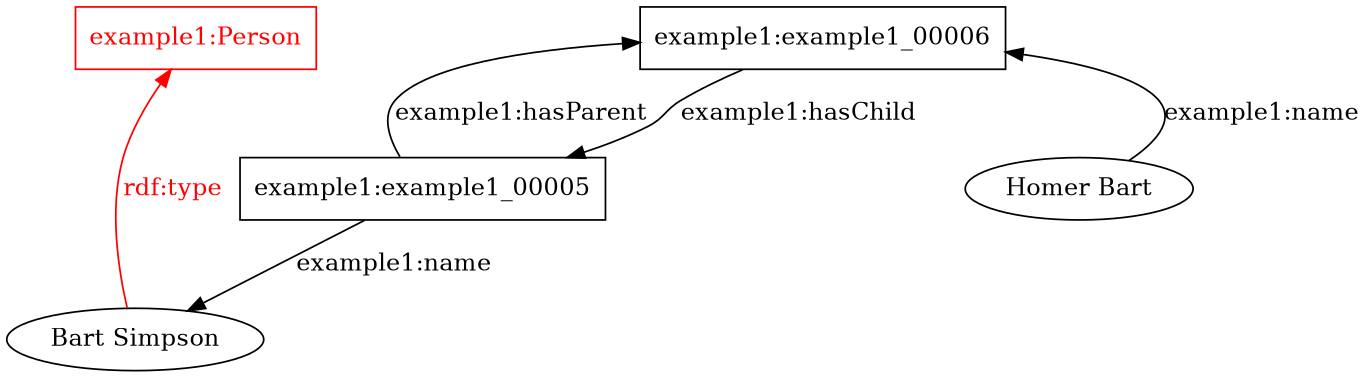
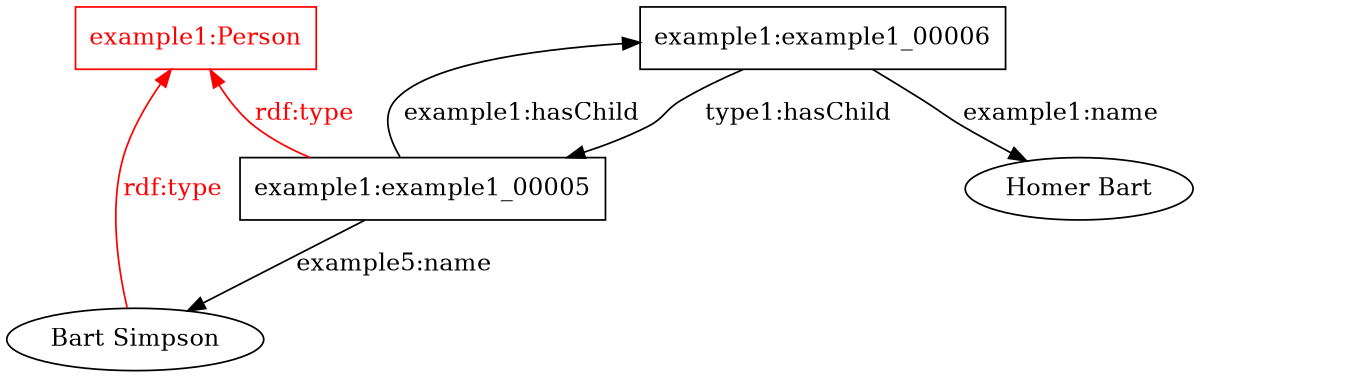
(1130, 81) -> (941, 112)
(521, 113) -> (521, 113)
(799, 113) -> (799, 113)
none -> (258, 129)
(394, 264) -> (394, 264)
